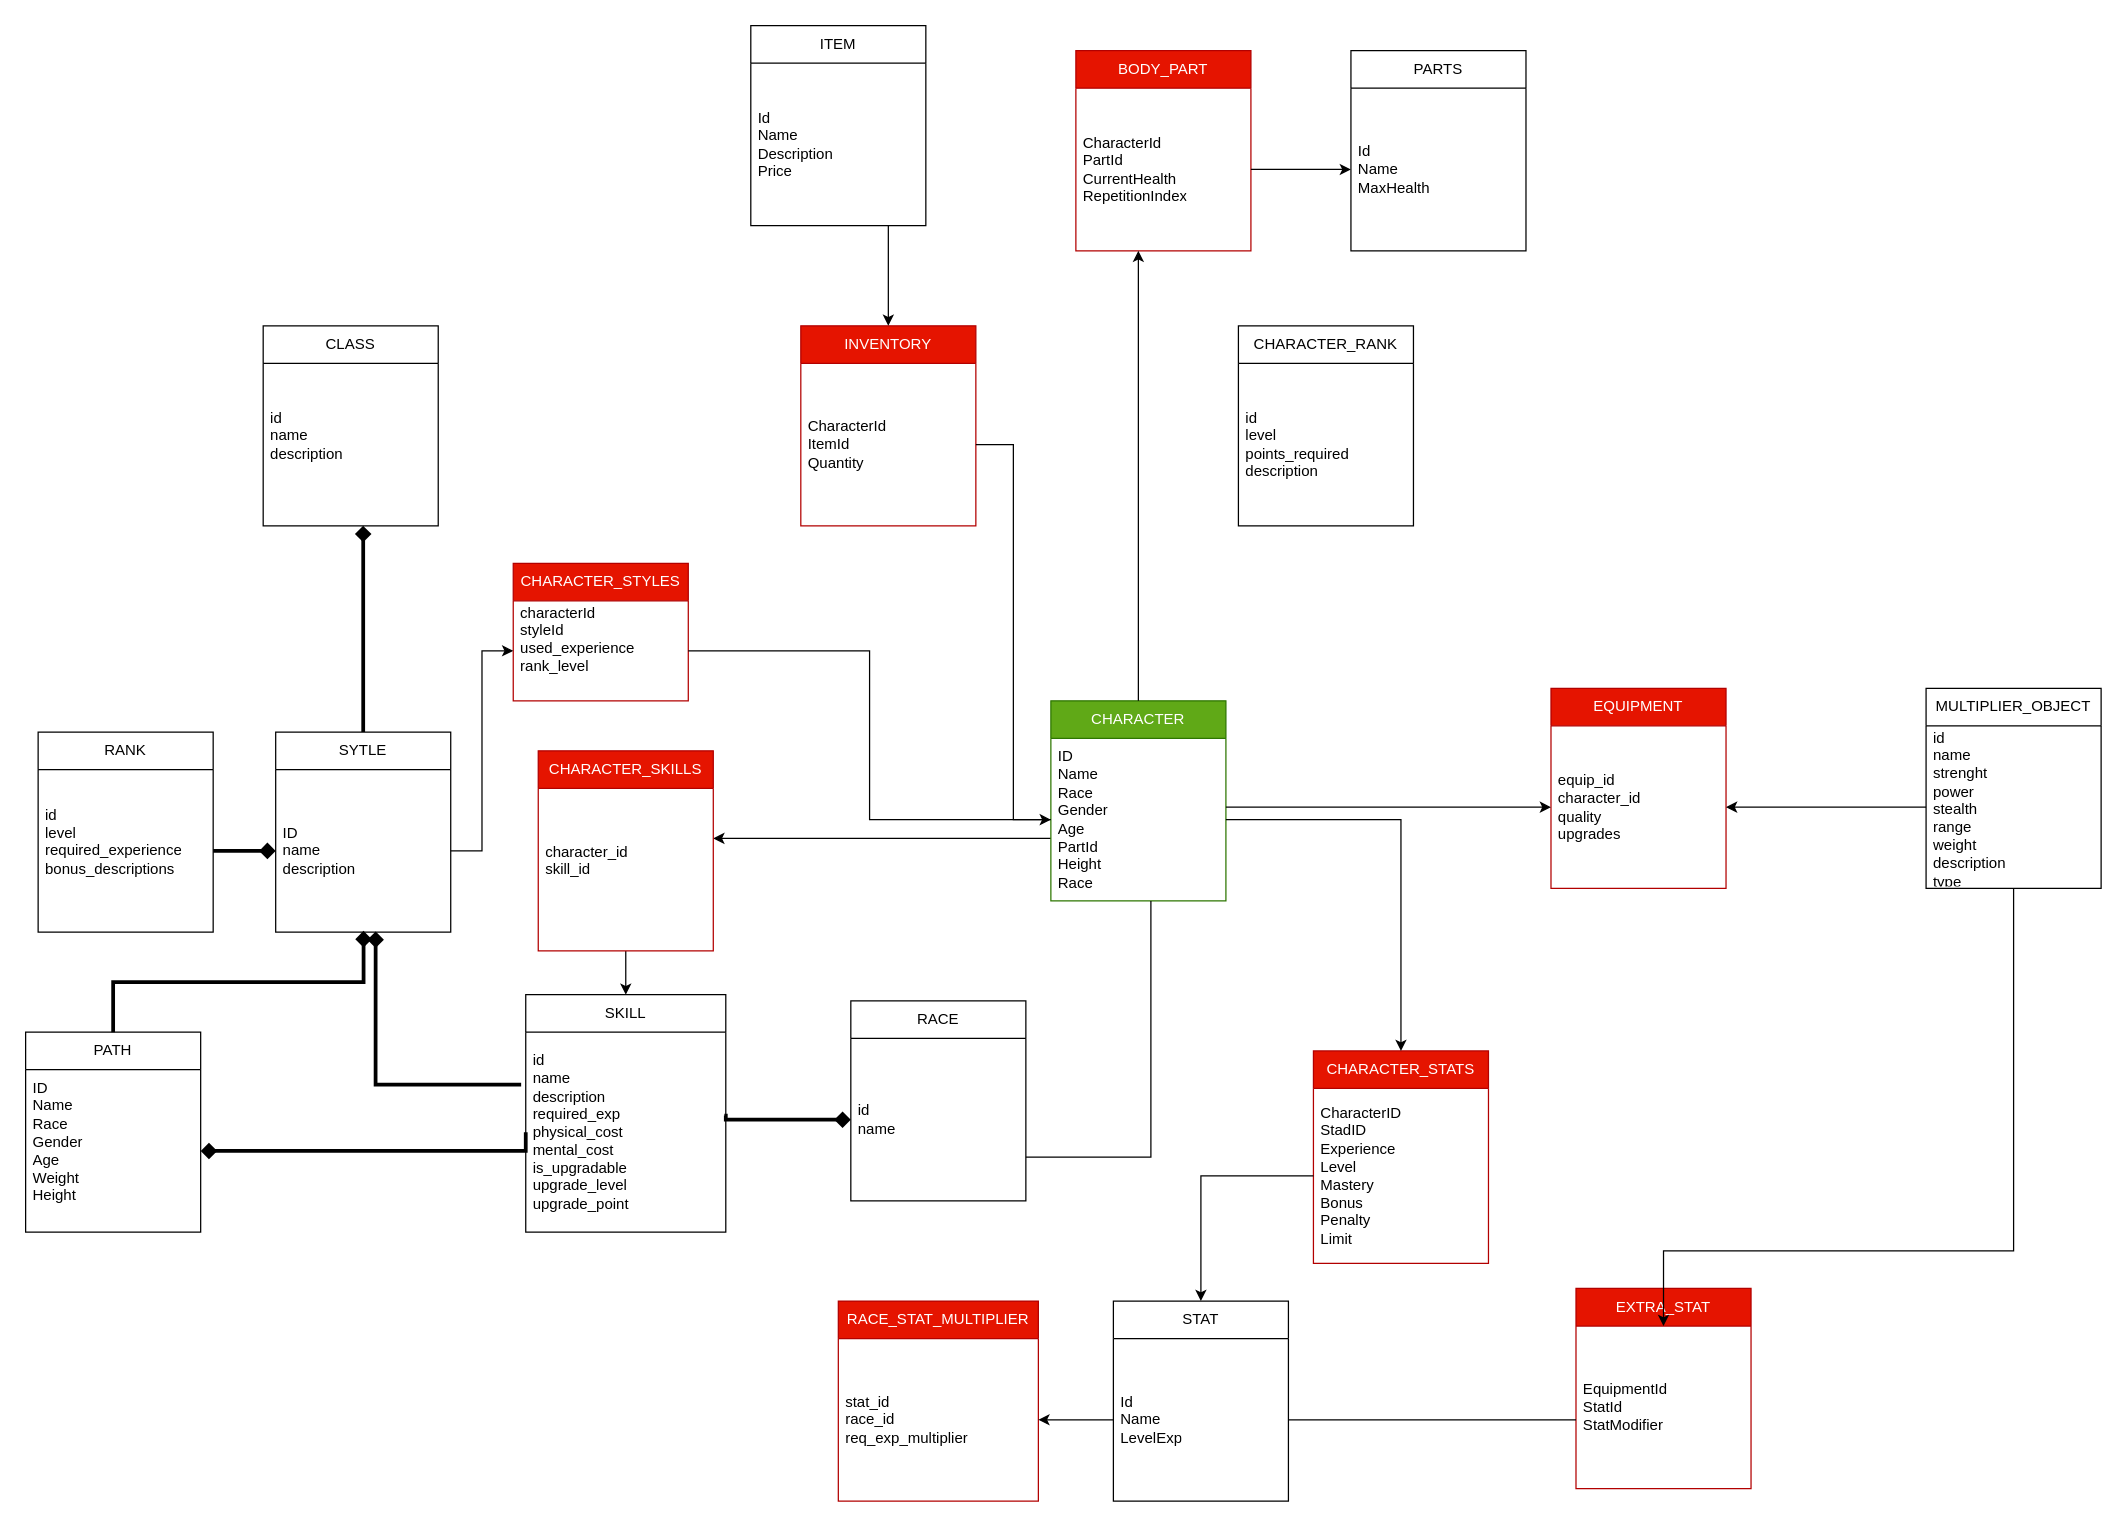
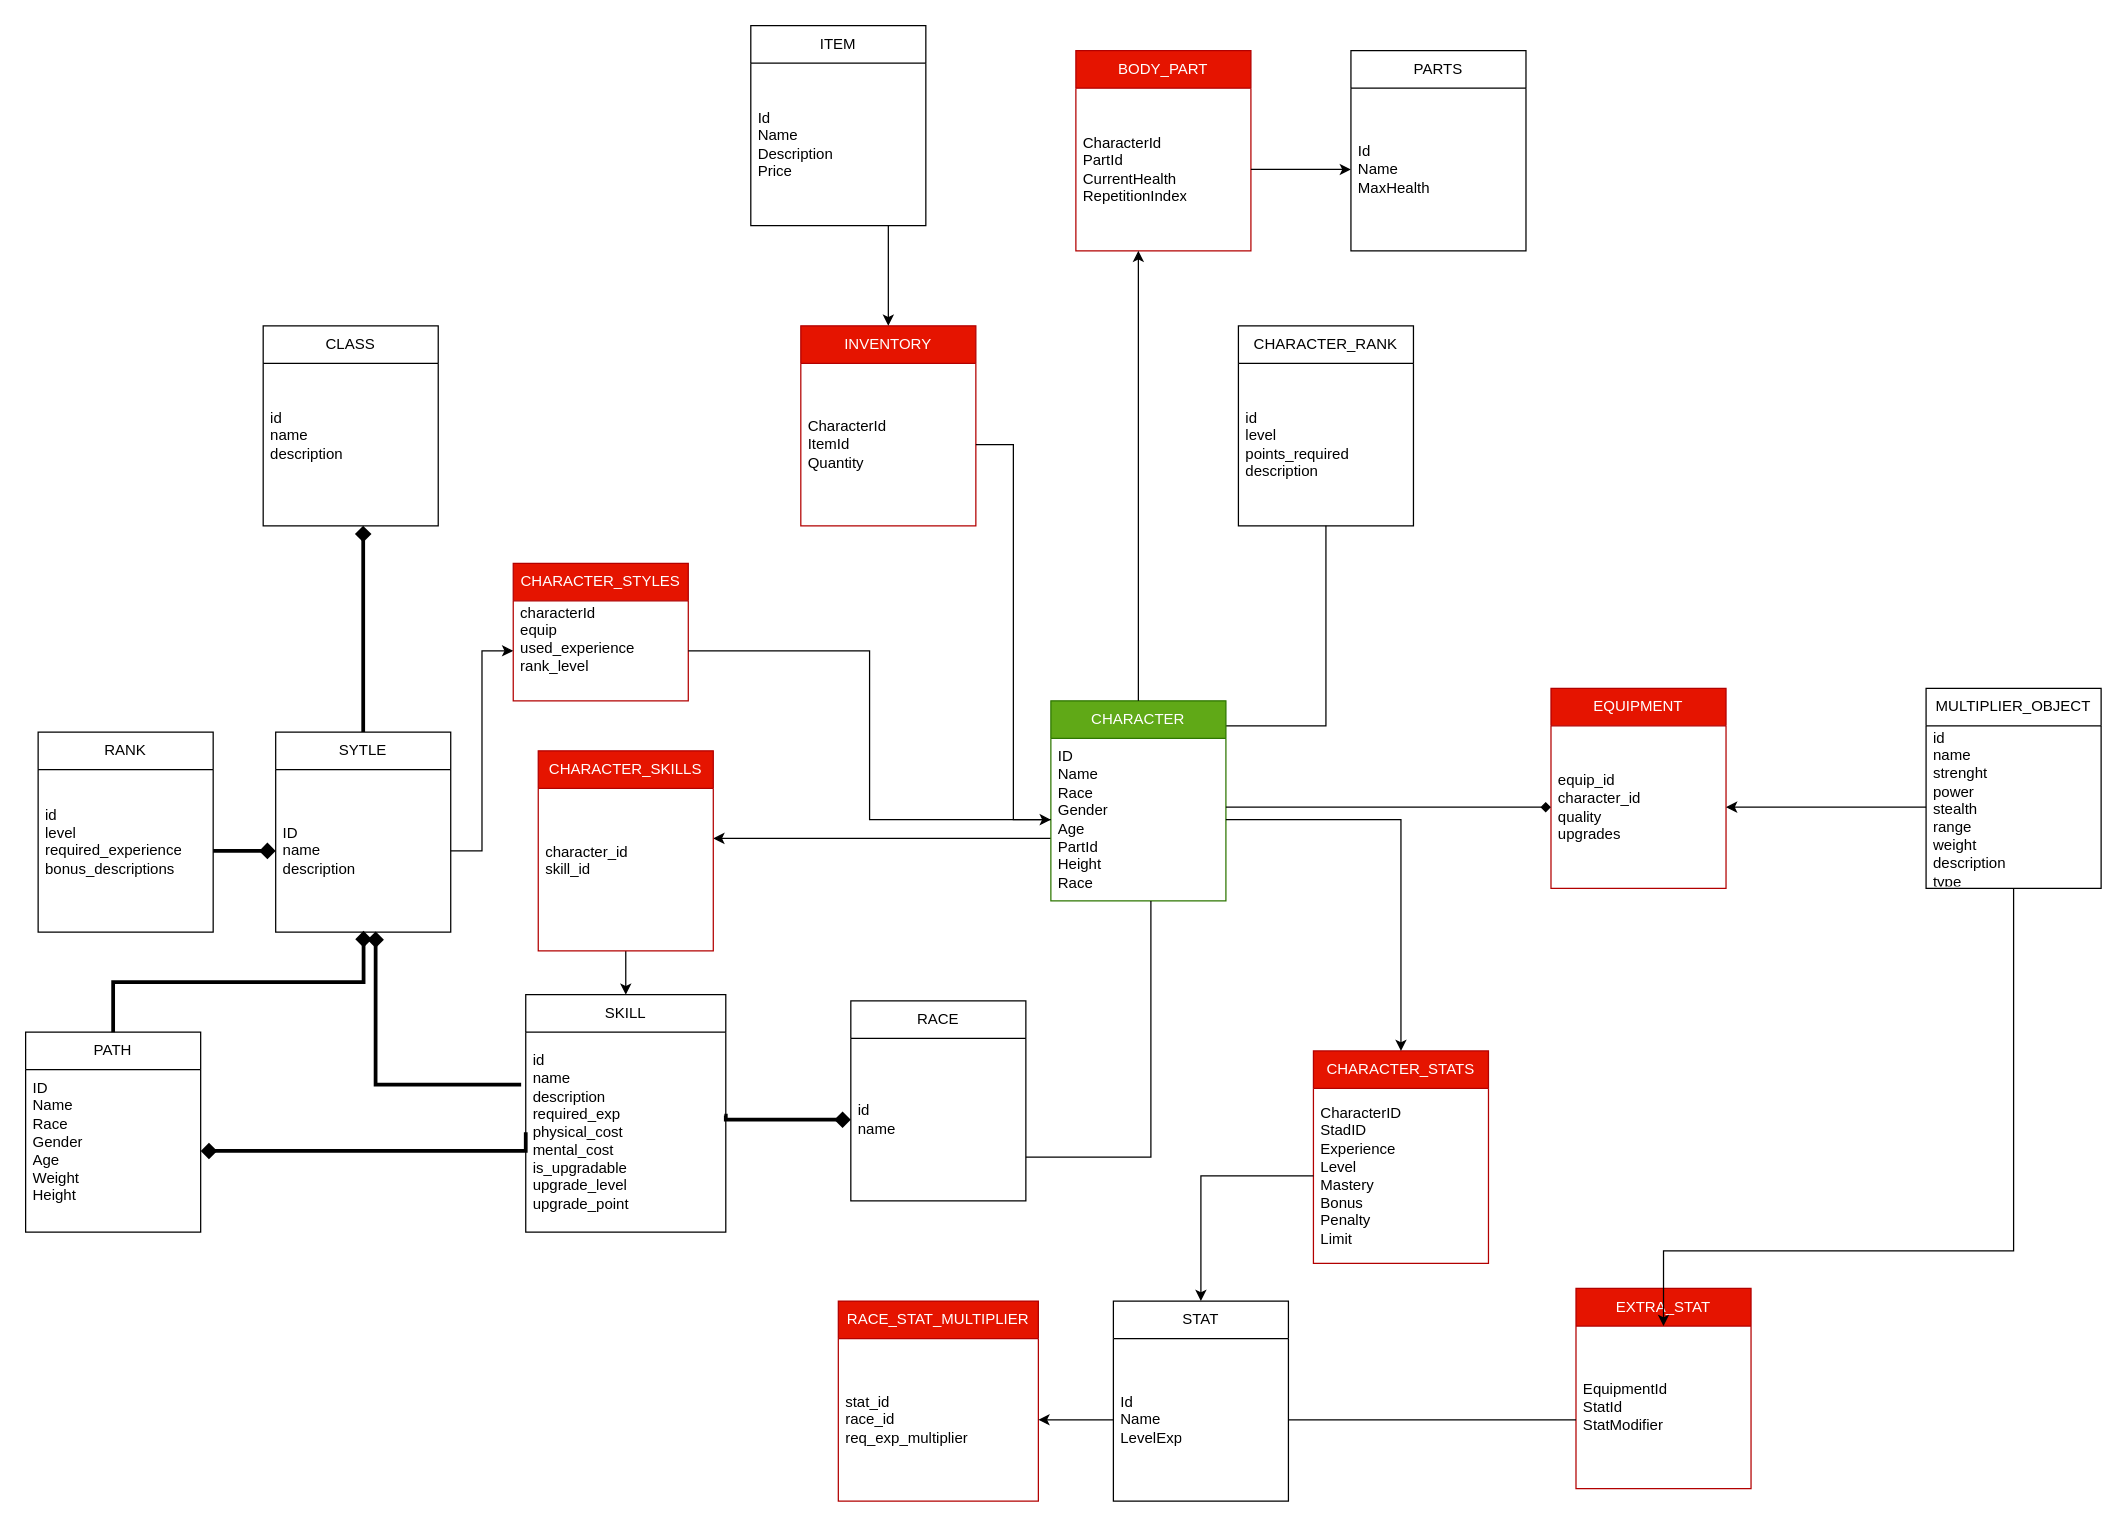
(582, 651) -> (582, 651)
none -> (1326, 677)
(1541, 807) -> (1540, 807)
